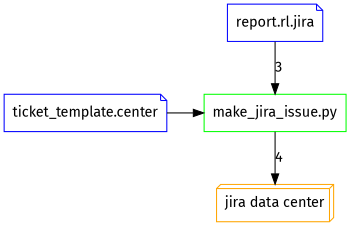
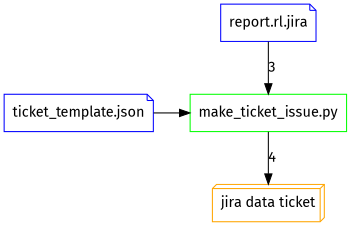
(85, 113) -> (79, 113)
(275, 113) -> (268, 113)
(275, 203) -> (268, 203)
